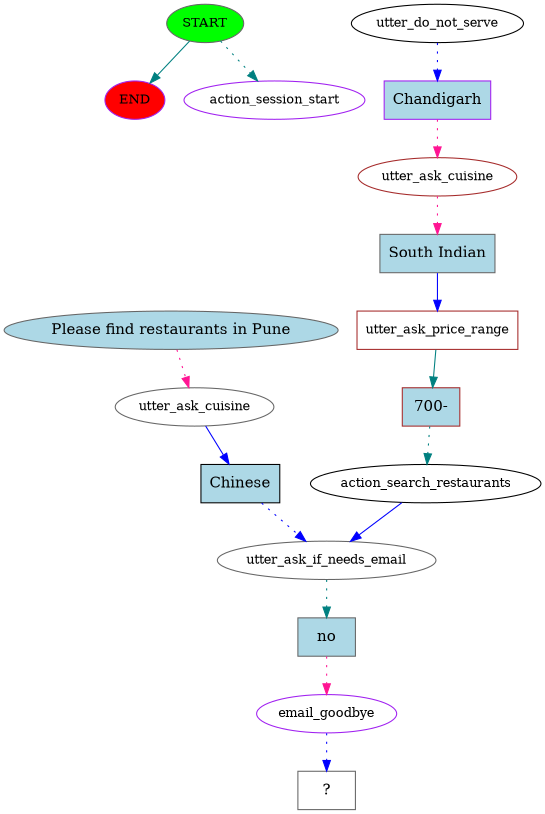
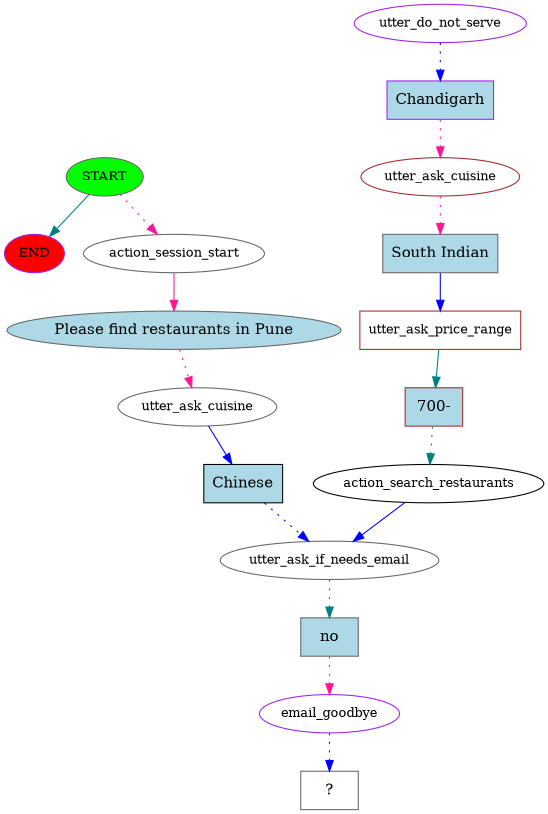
(437, 23) -> (440, 23)
(235, 57) -> (135, 211)
(274, 100) -> (174, 254)
none -> (174, 287)
